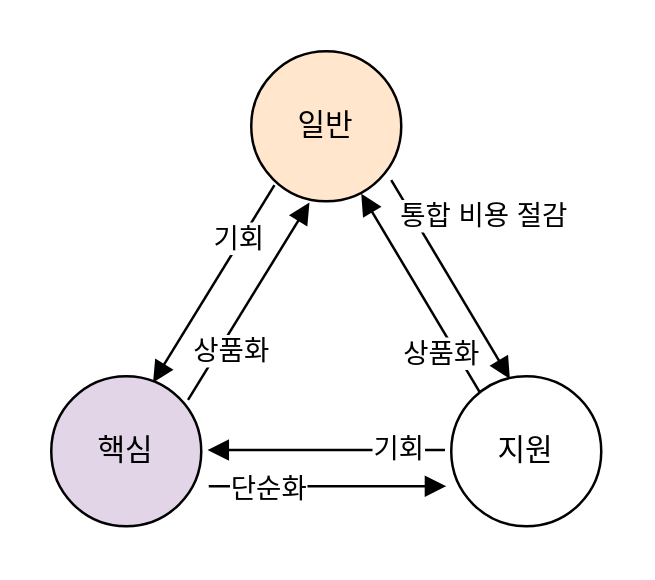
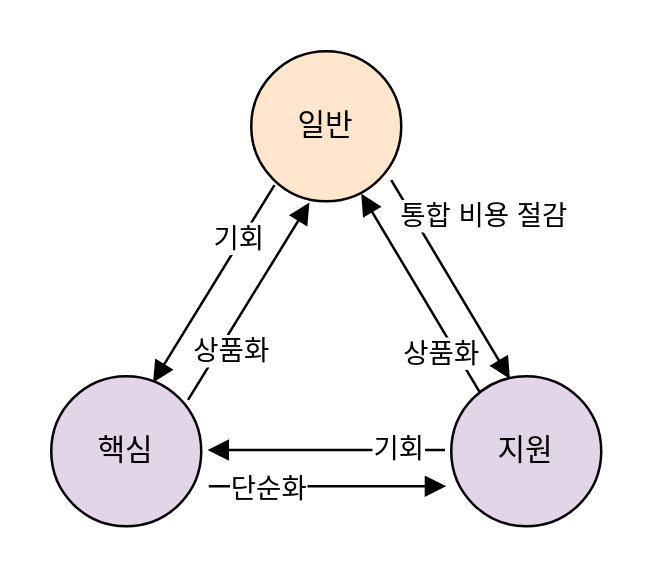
(526, 451) -> (526, 451)
